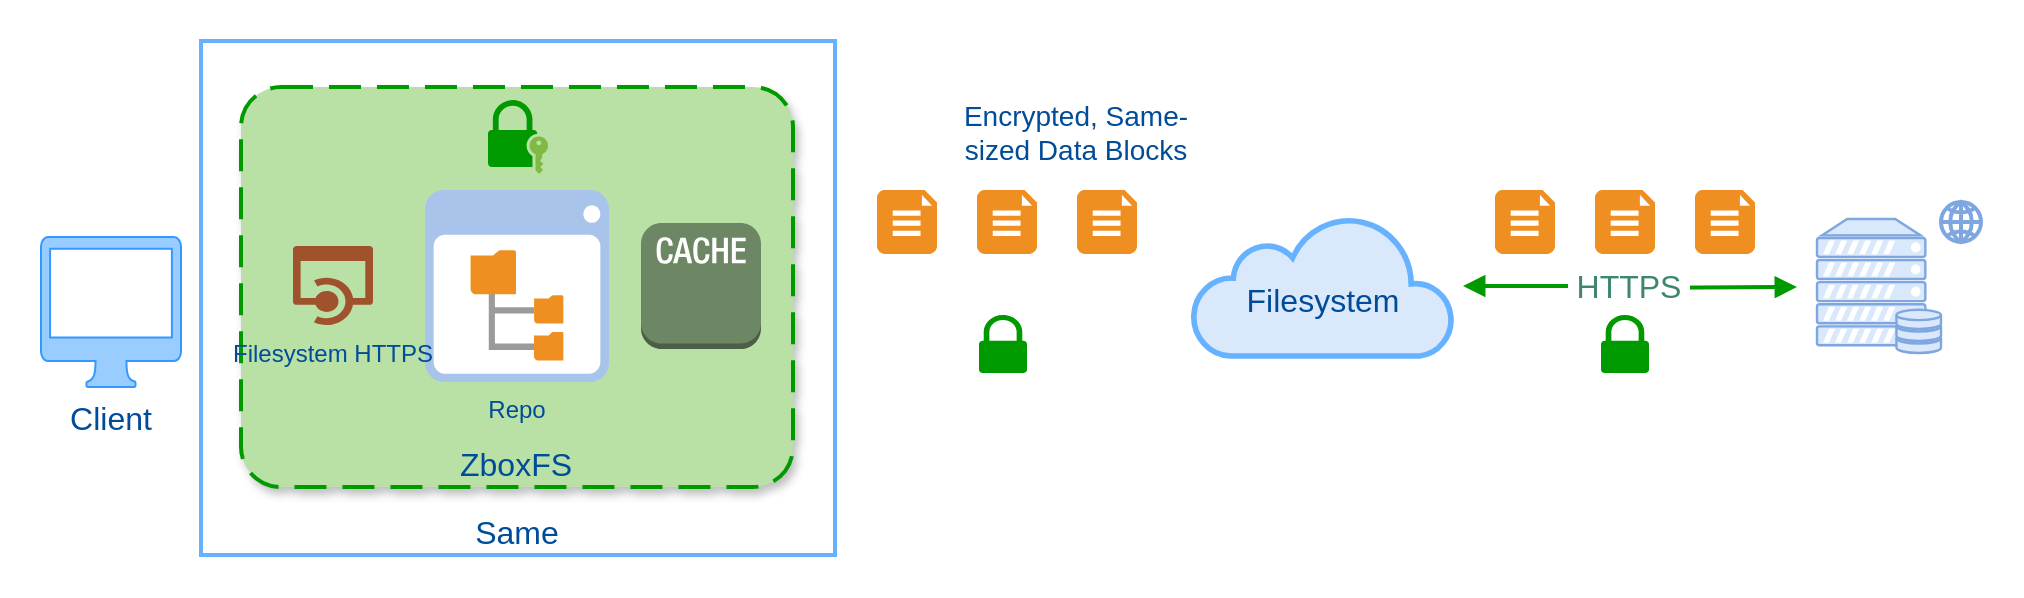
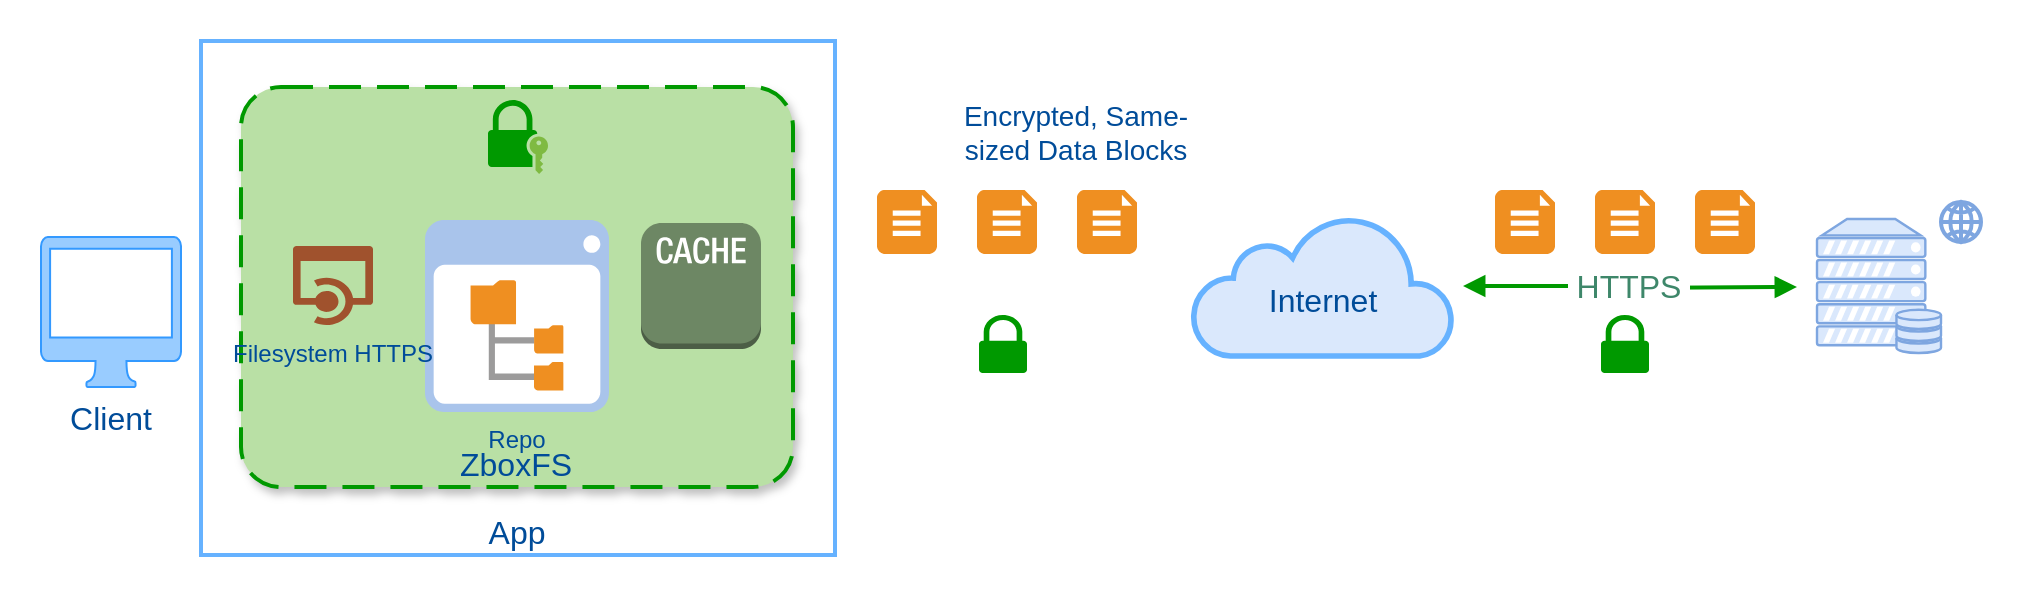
(517, 286) -> (517, 316)
(1324, 301) -> (1324, 301)
(517, 533) -> (517, 533)
